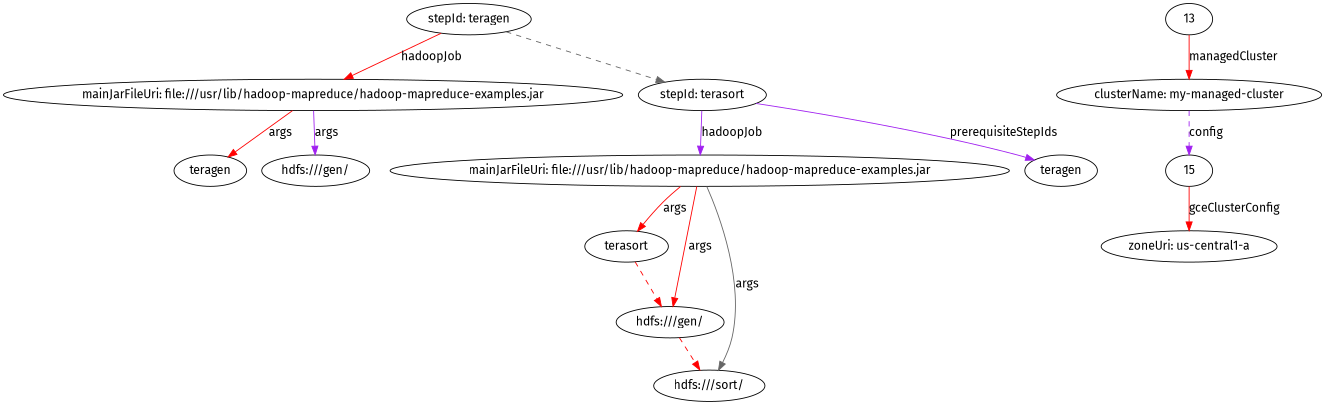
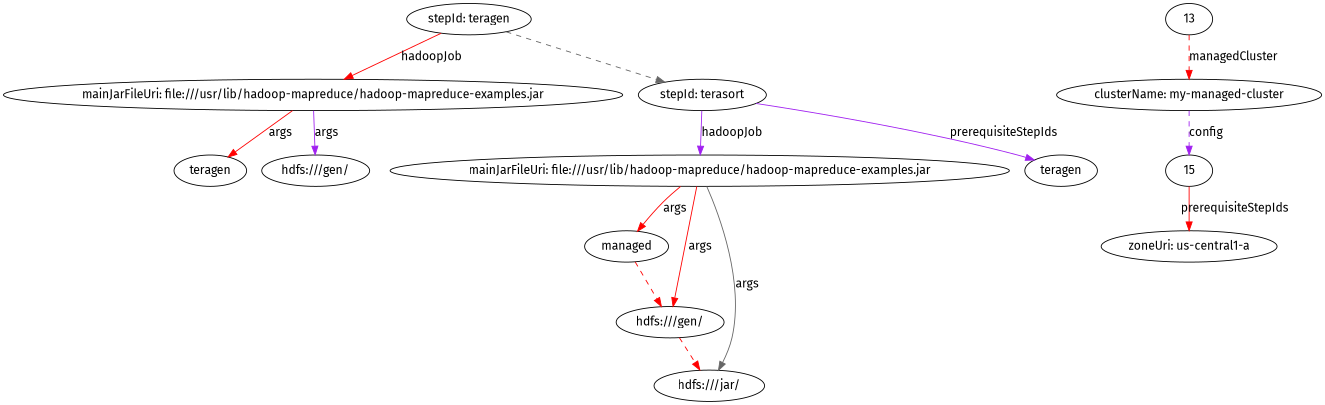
(1189, 53) -> (1189, 53)
(1235, 209) -> (1235, 209)
(627, 246) -> (627, 246)
(709, 386) -> (709, 386)
